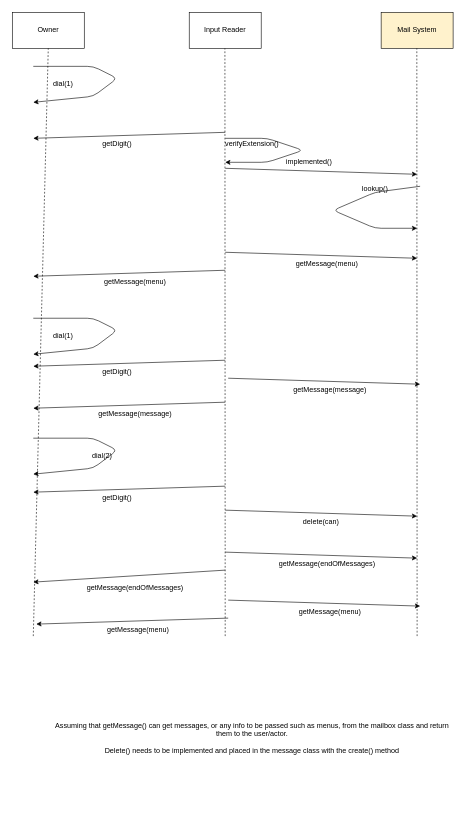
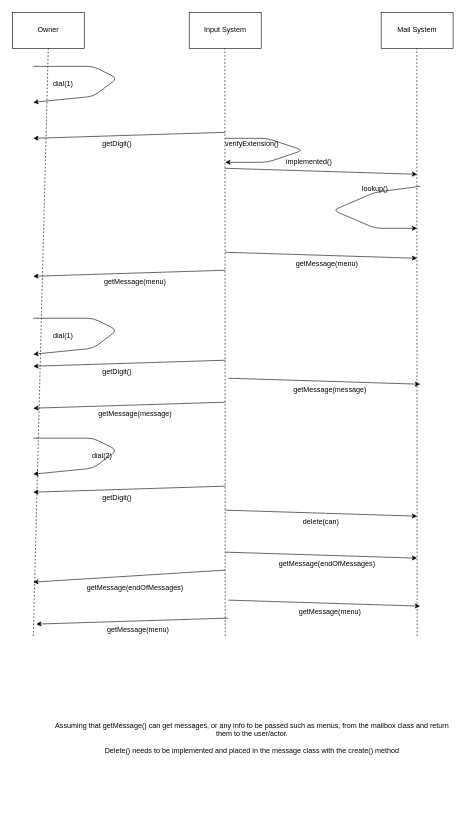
(225, 30) -> (225, 30)
(417, 30) -> (417, 30)
